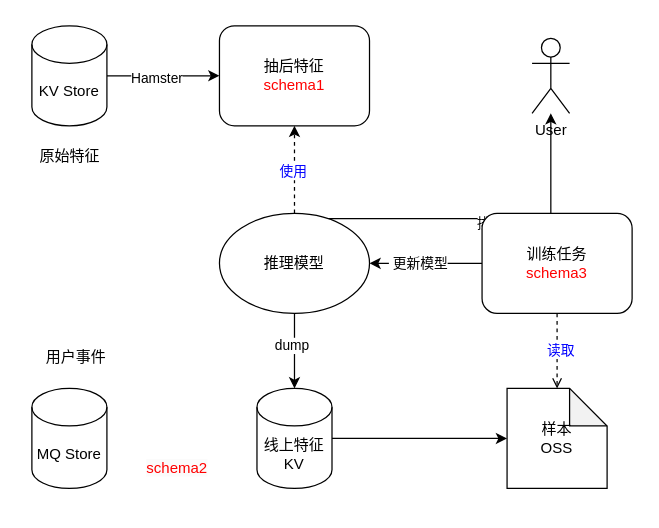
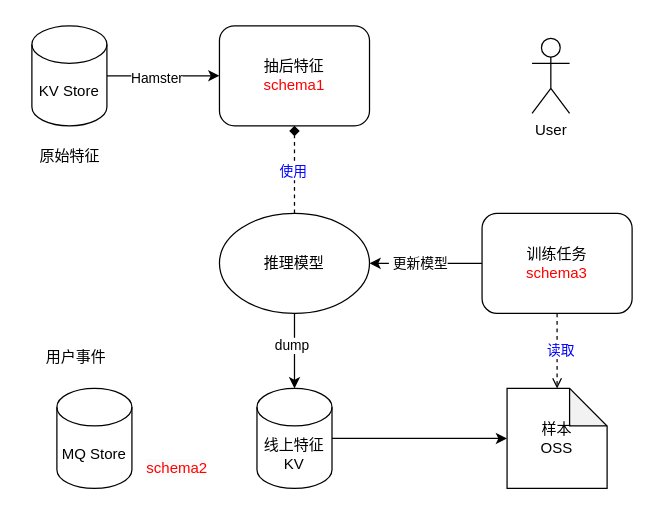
(294, 136) -> (294, 136)
(407, 218) -> none
(69, 438) -> (94, 438)
